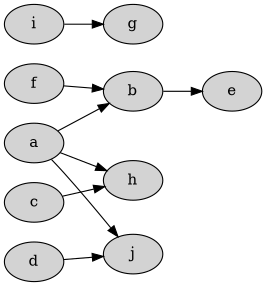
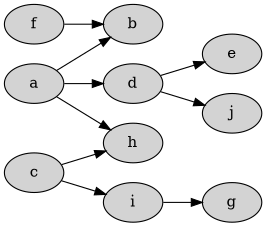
(177, 91) -> (177, 70)
none -> (78, 186)
(86, 198) -> (78, 84)
